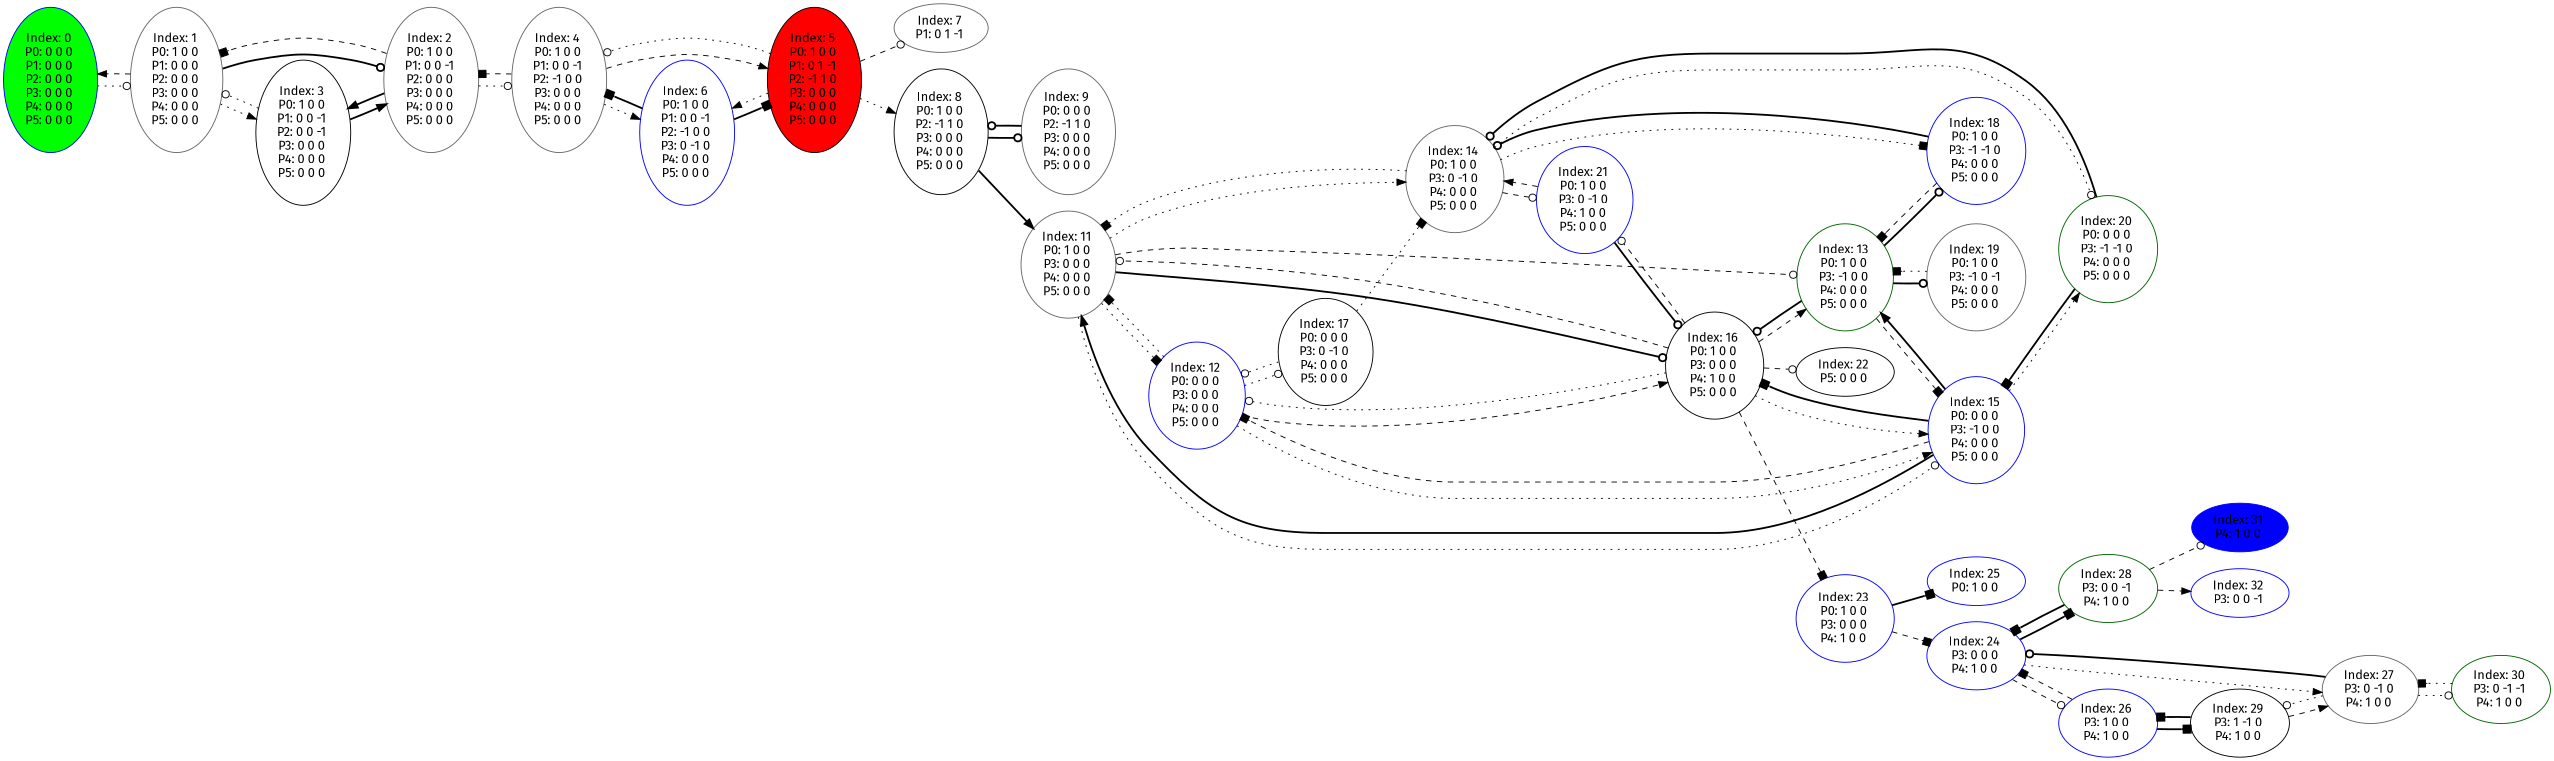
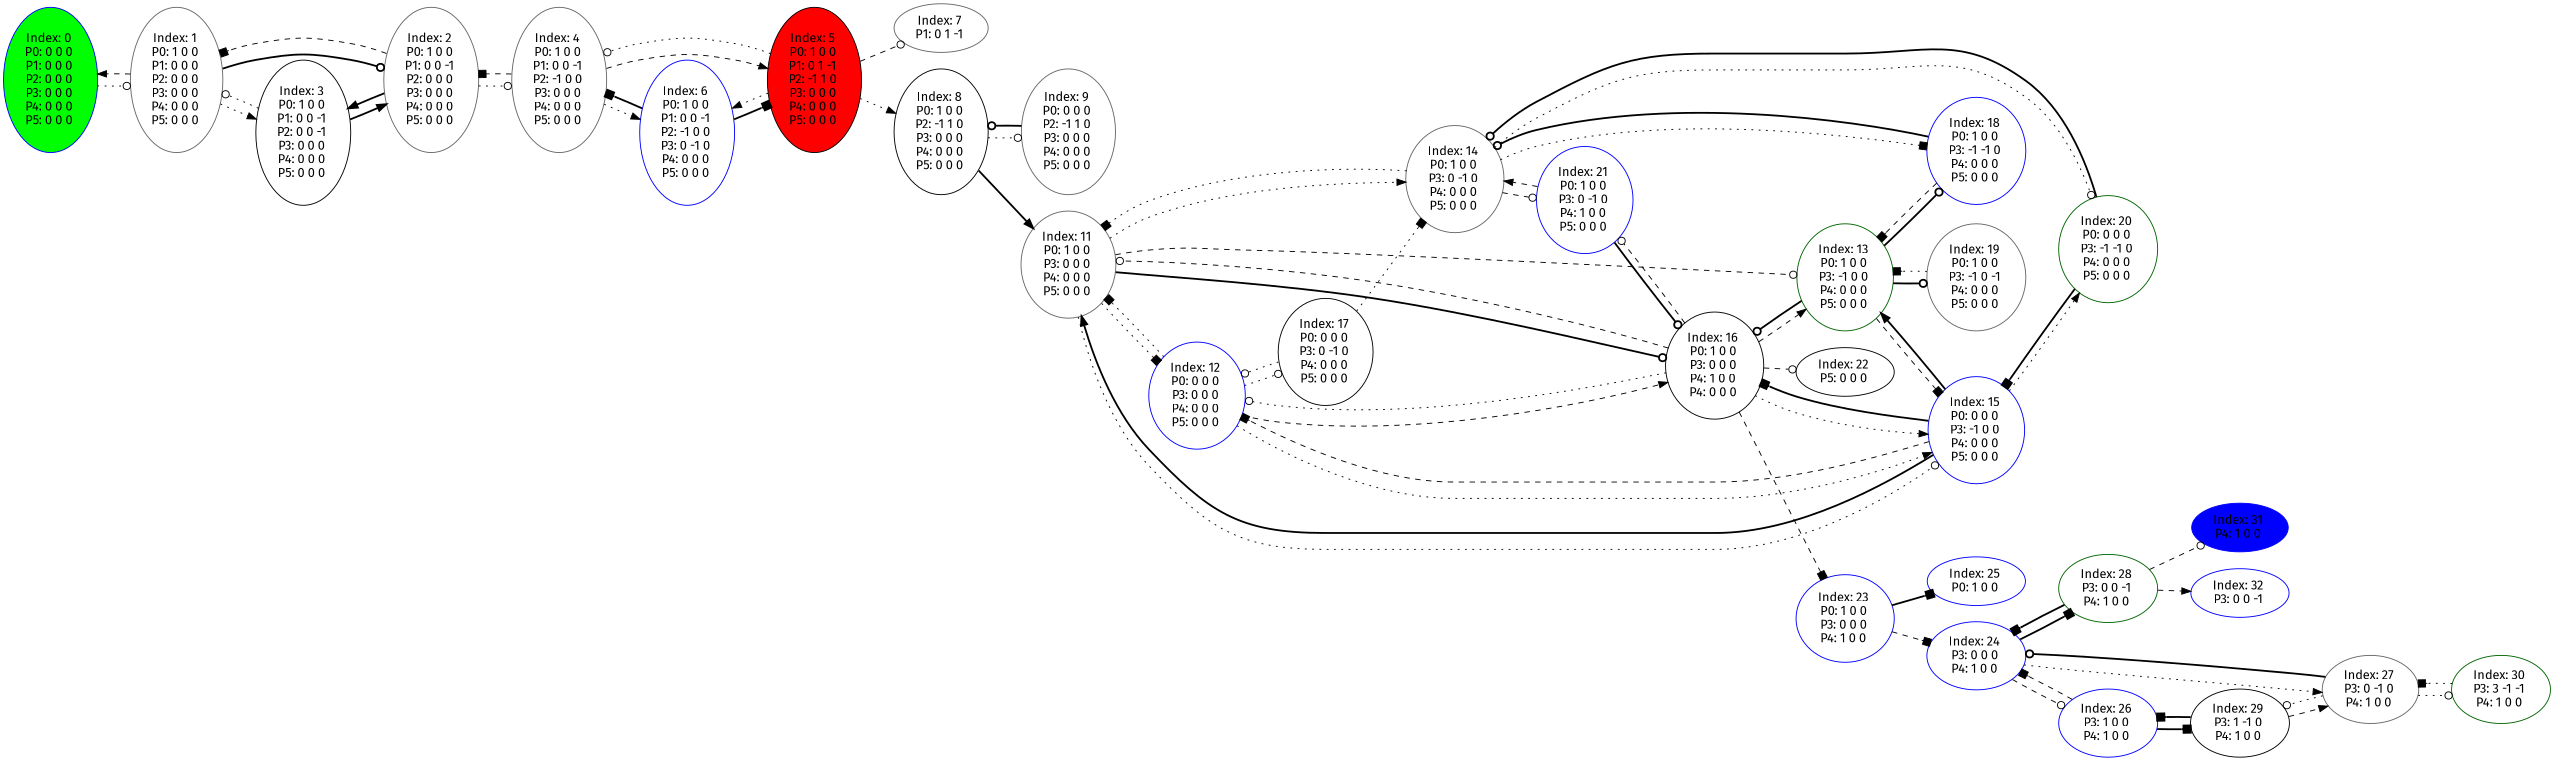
(1001, 138) -> (1001, 138)
(1715, 366) -> (1715, 366)
(2501, 689) -> (2501, 689)
